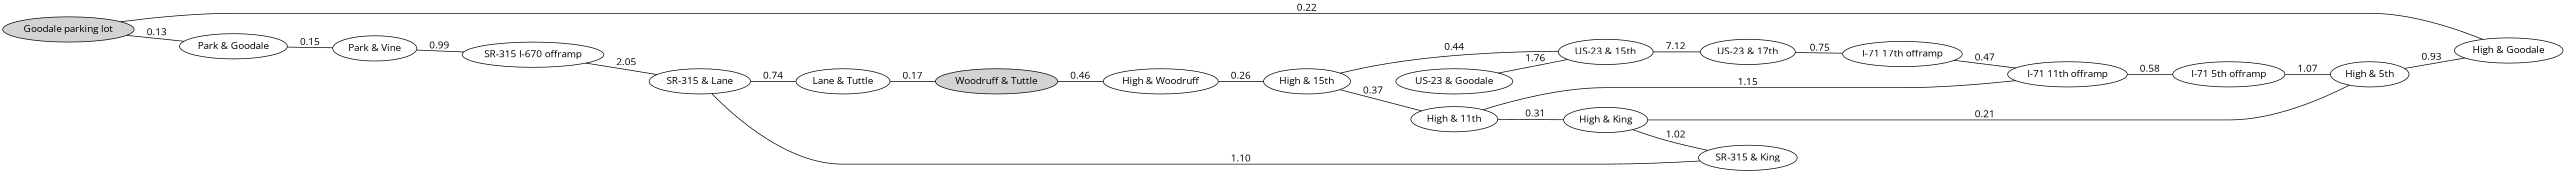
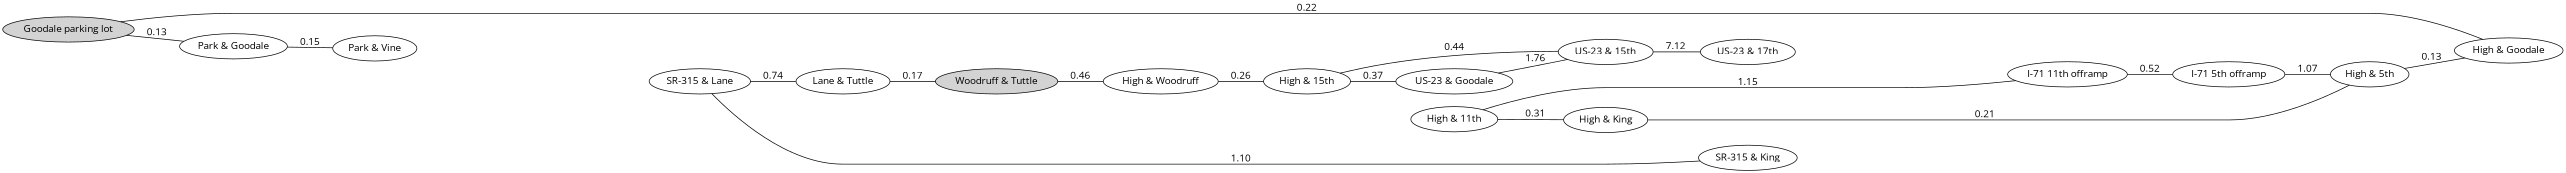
(1902, 54) -> none
(533, 55) -> none
(2432, 57) -> (2432, 57)
(2150, 69) -> (2150, 69)
(1381, 100) -> (1373, 81)
(1670, 141) -> none
